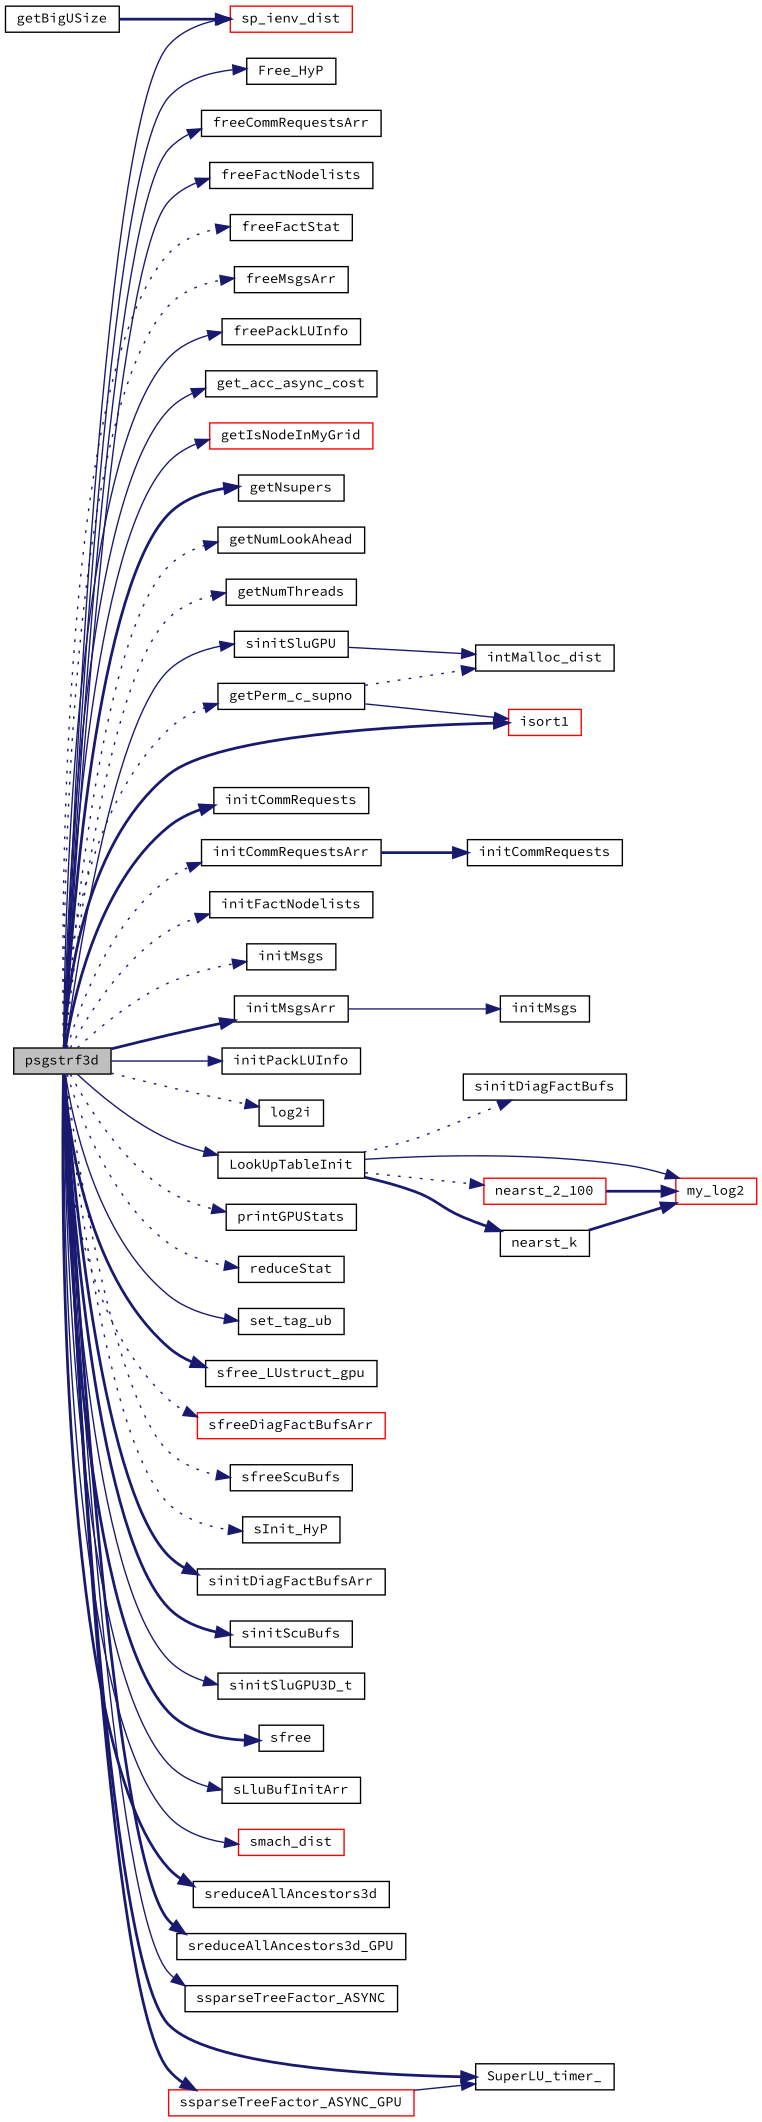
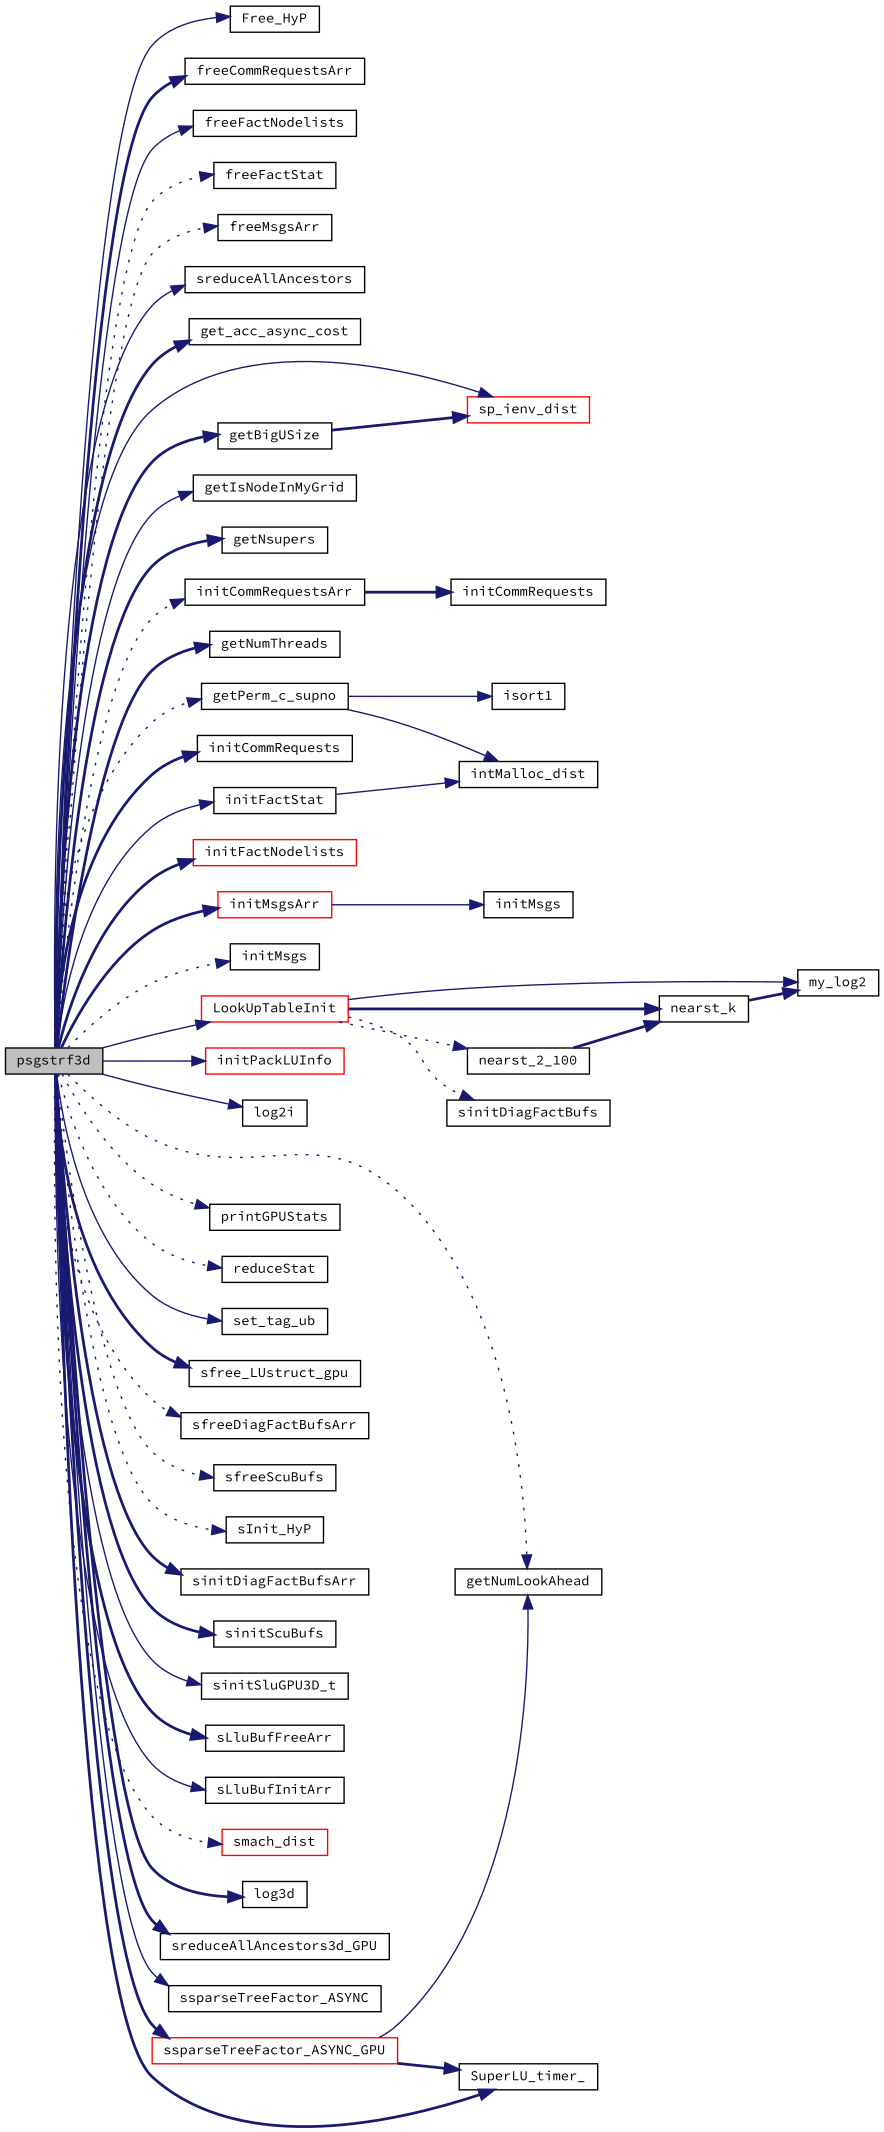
(291, 332) -> (275, 280)
(291, 436) -> (275, 488)
(110, 556) -> (72, 685)
(95, 583) -> (81, 557)
(291, 644) -> (275, 801)
(413, 678) -> (418, 729)
(545, 722) -> (528, 696)
(183, 767) -> (97, 606)
(101, 803) -> (111, 755)
(291, 905) -> (275, 853)
(122, 972) -> (99, 942)
(291, 1009) -> (275, 905)
(291, 1061) -> (275, 1061)
(178, 1089) -> (165, 1090)
(291, 1165) -> (275, 1009)
(545, 1191) -> (528, 1061)
(634, 1191) -> (610, 1037)
(716, 1191) -> (838, 983)
(291, 1426) -> (275, 1426)
(81, 1484) -> (68, 1484)
(291, 1738) -> (275, 1738)
none -> (499, 1841)
(291, 1894) -> (275, 1895)
(438, 2088) -> (421, 2066)
